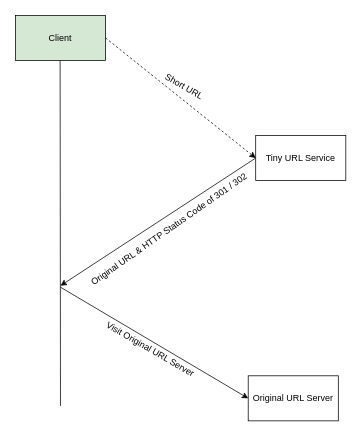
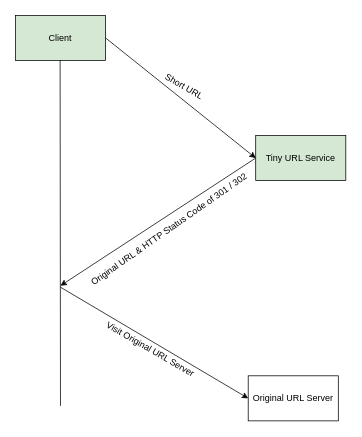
(177, 95) -> (177, 95)
(300, 158) -> (300, 158)
